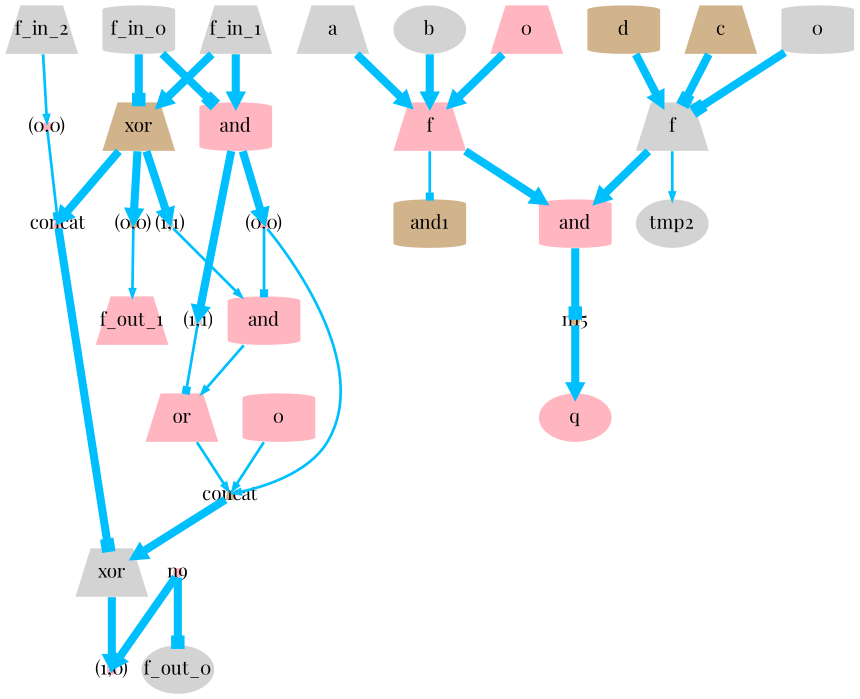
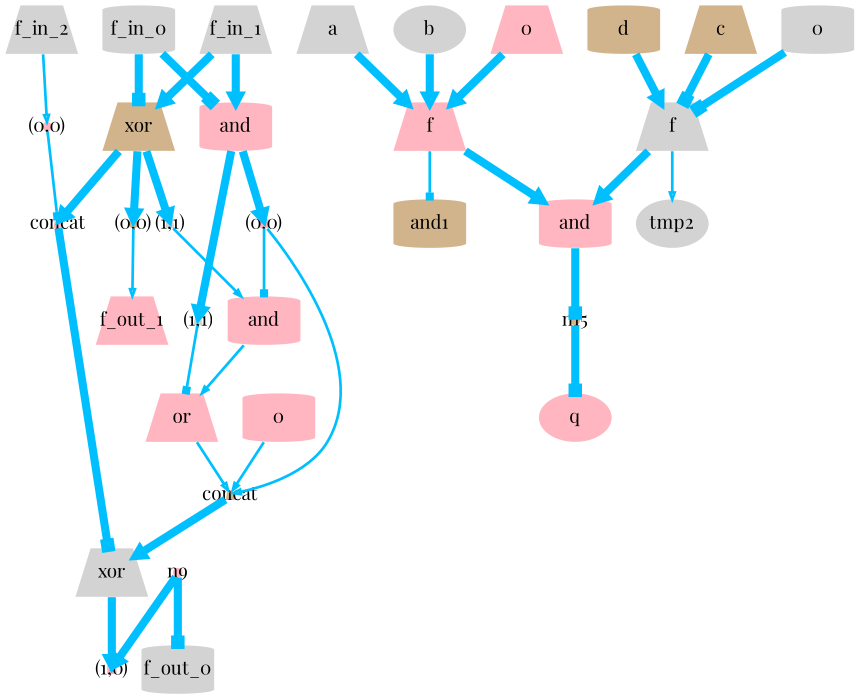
(575, 356) -> (575, 356)
(178, 670) -> (178, 670)
